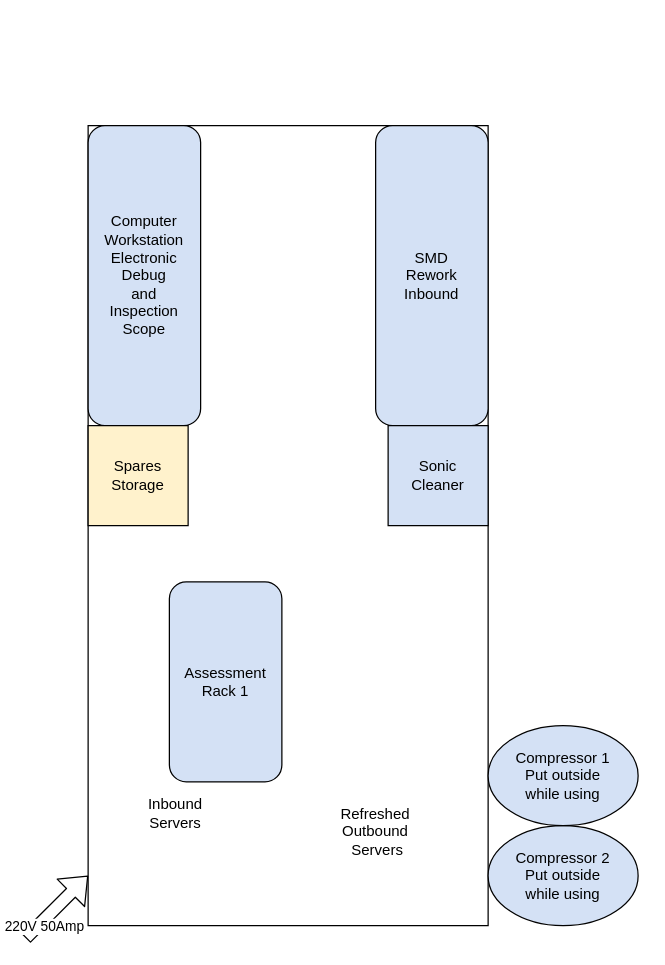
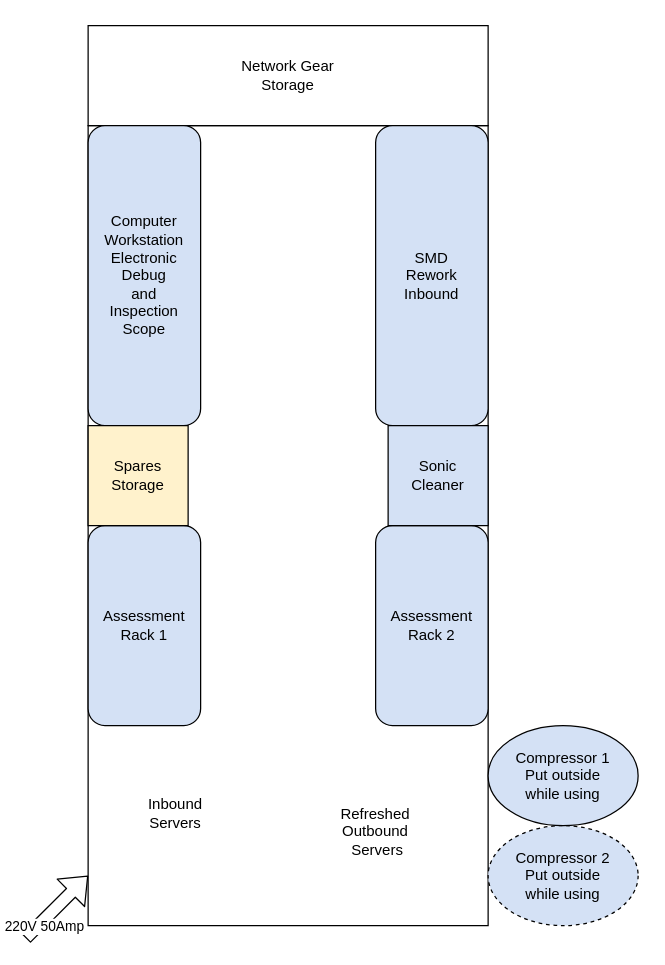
none -> (288, 76)
none -> (432, 626)
(226, 682) -> (144, 626)
(563, 876) -> (563, 876)
